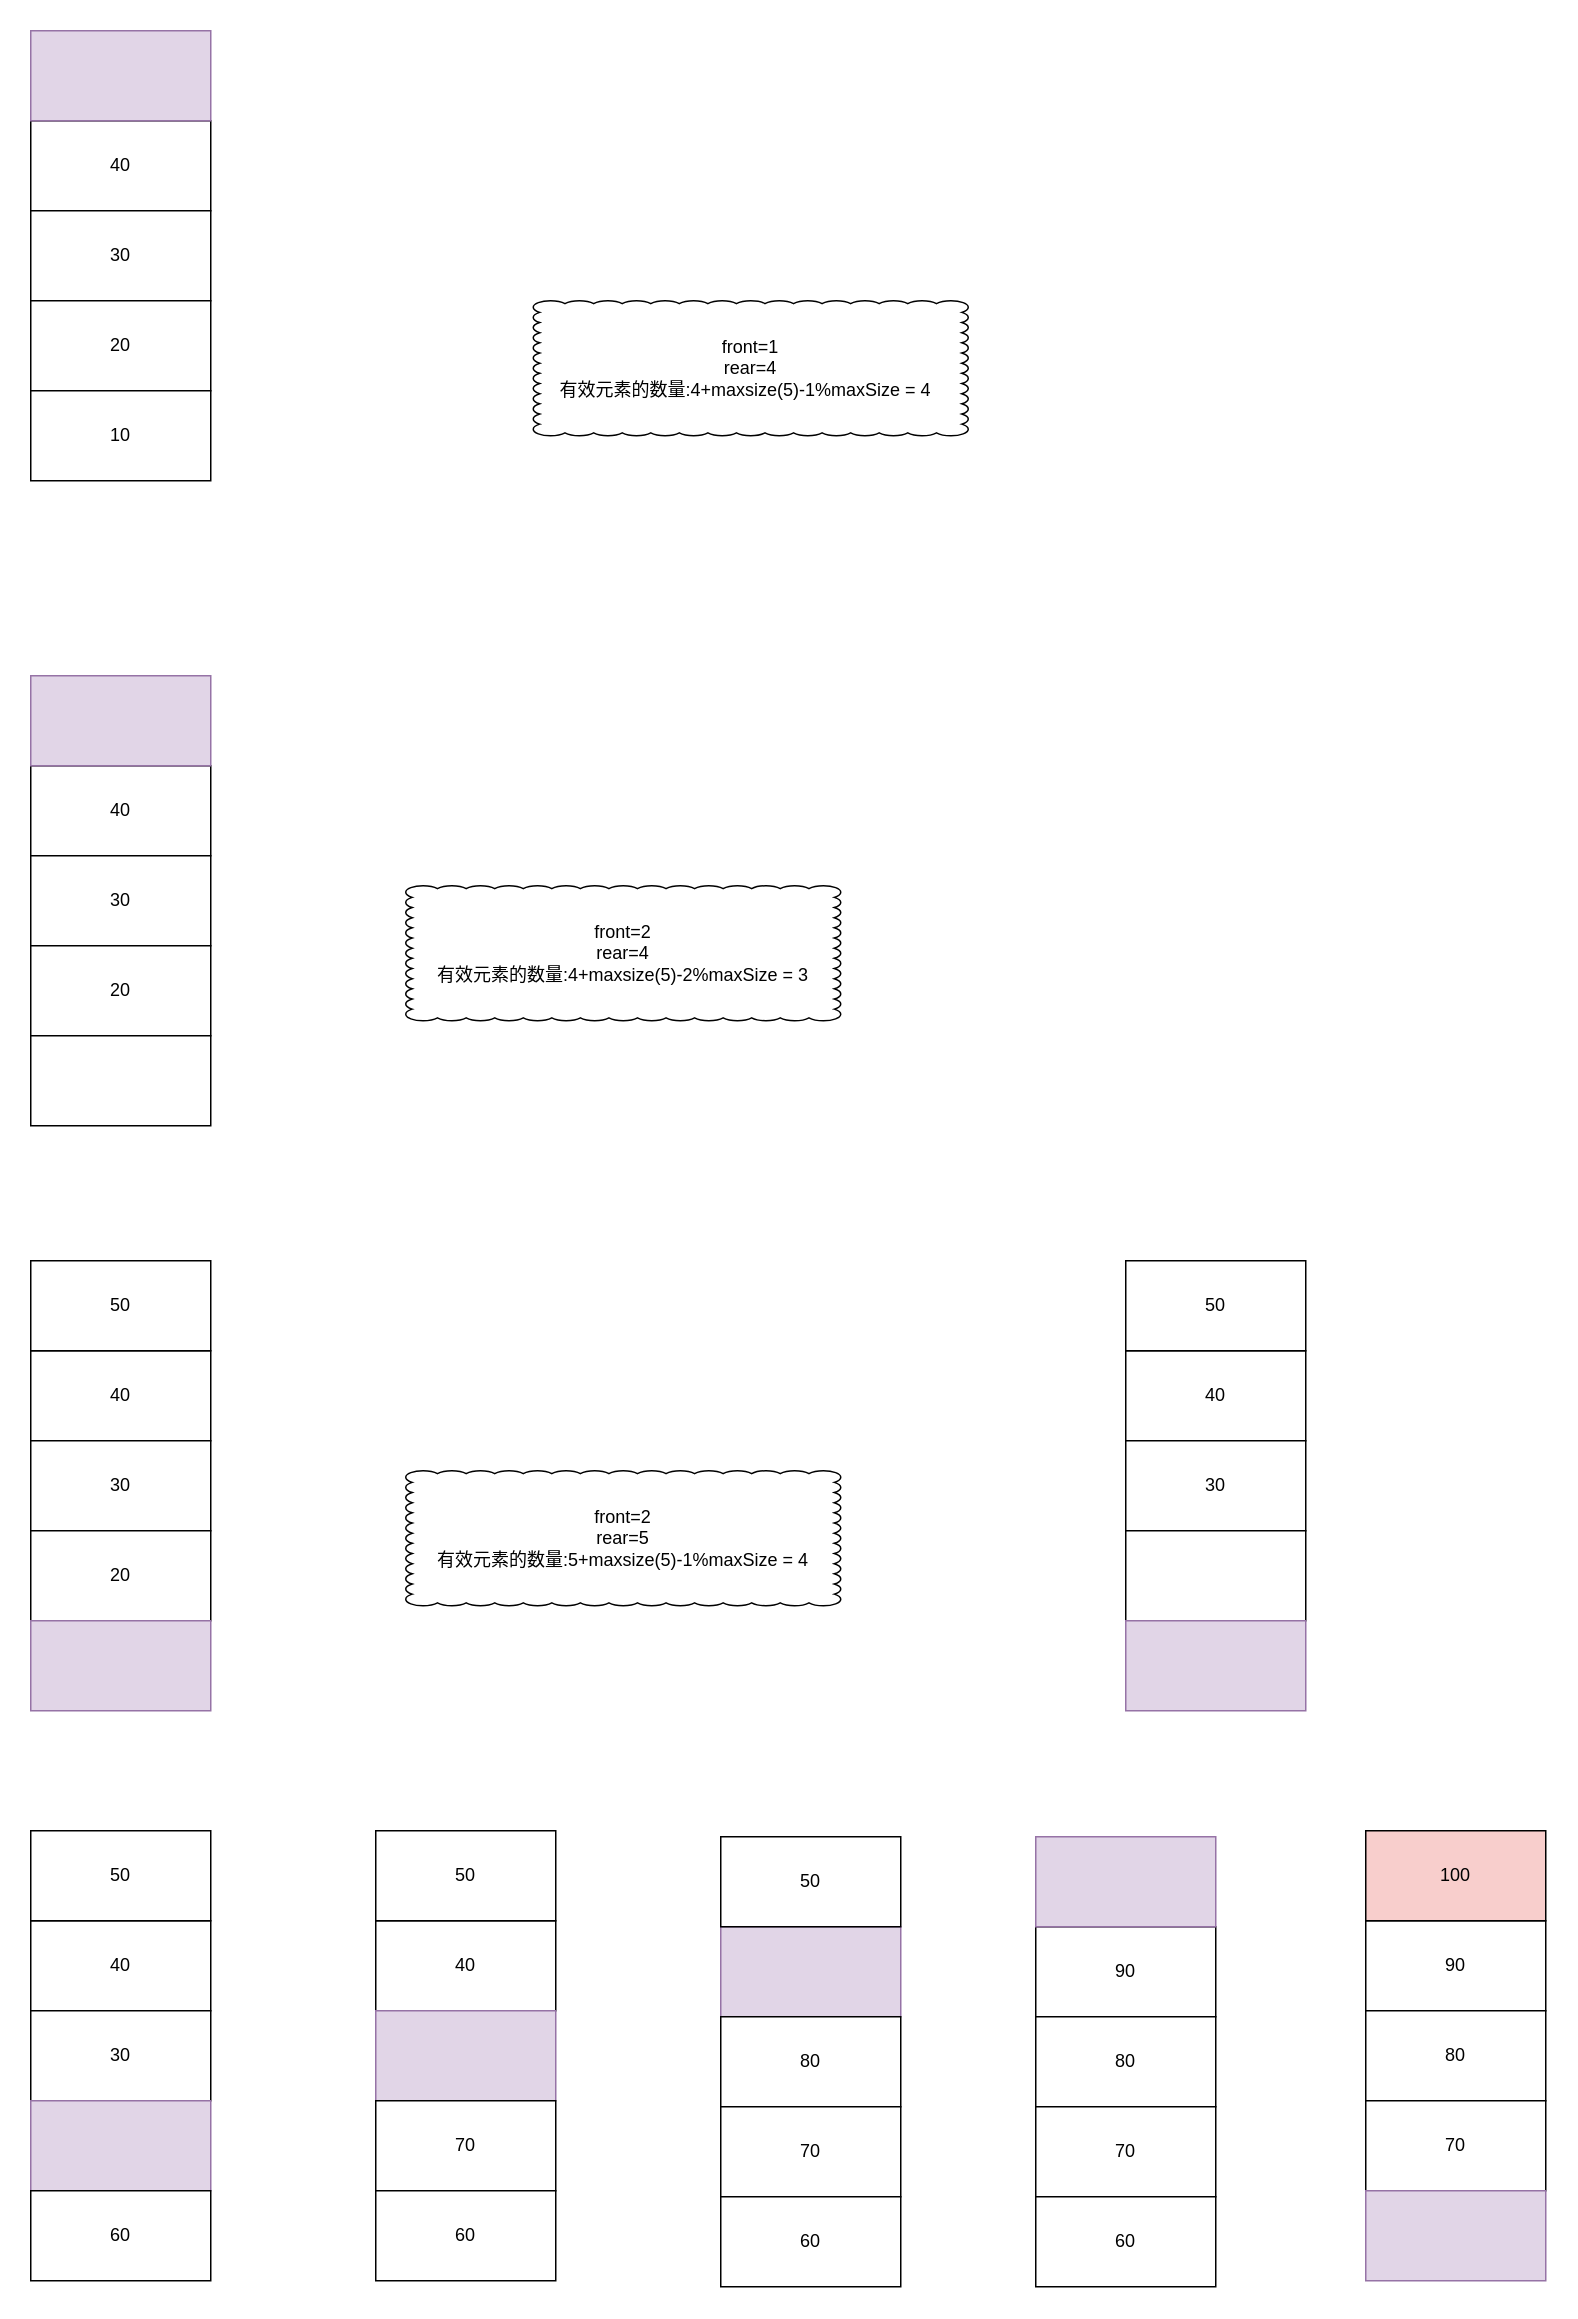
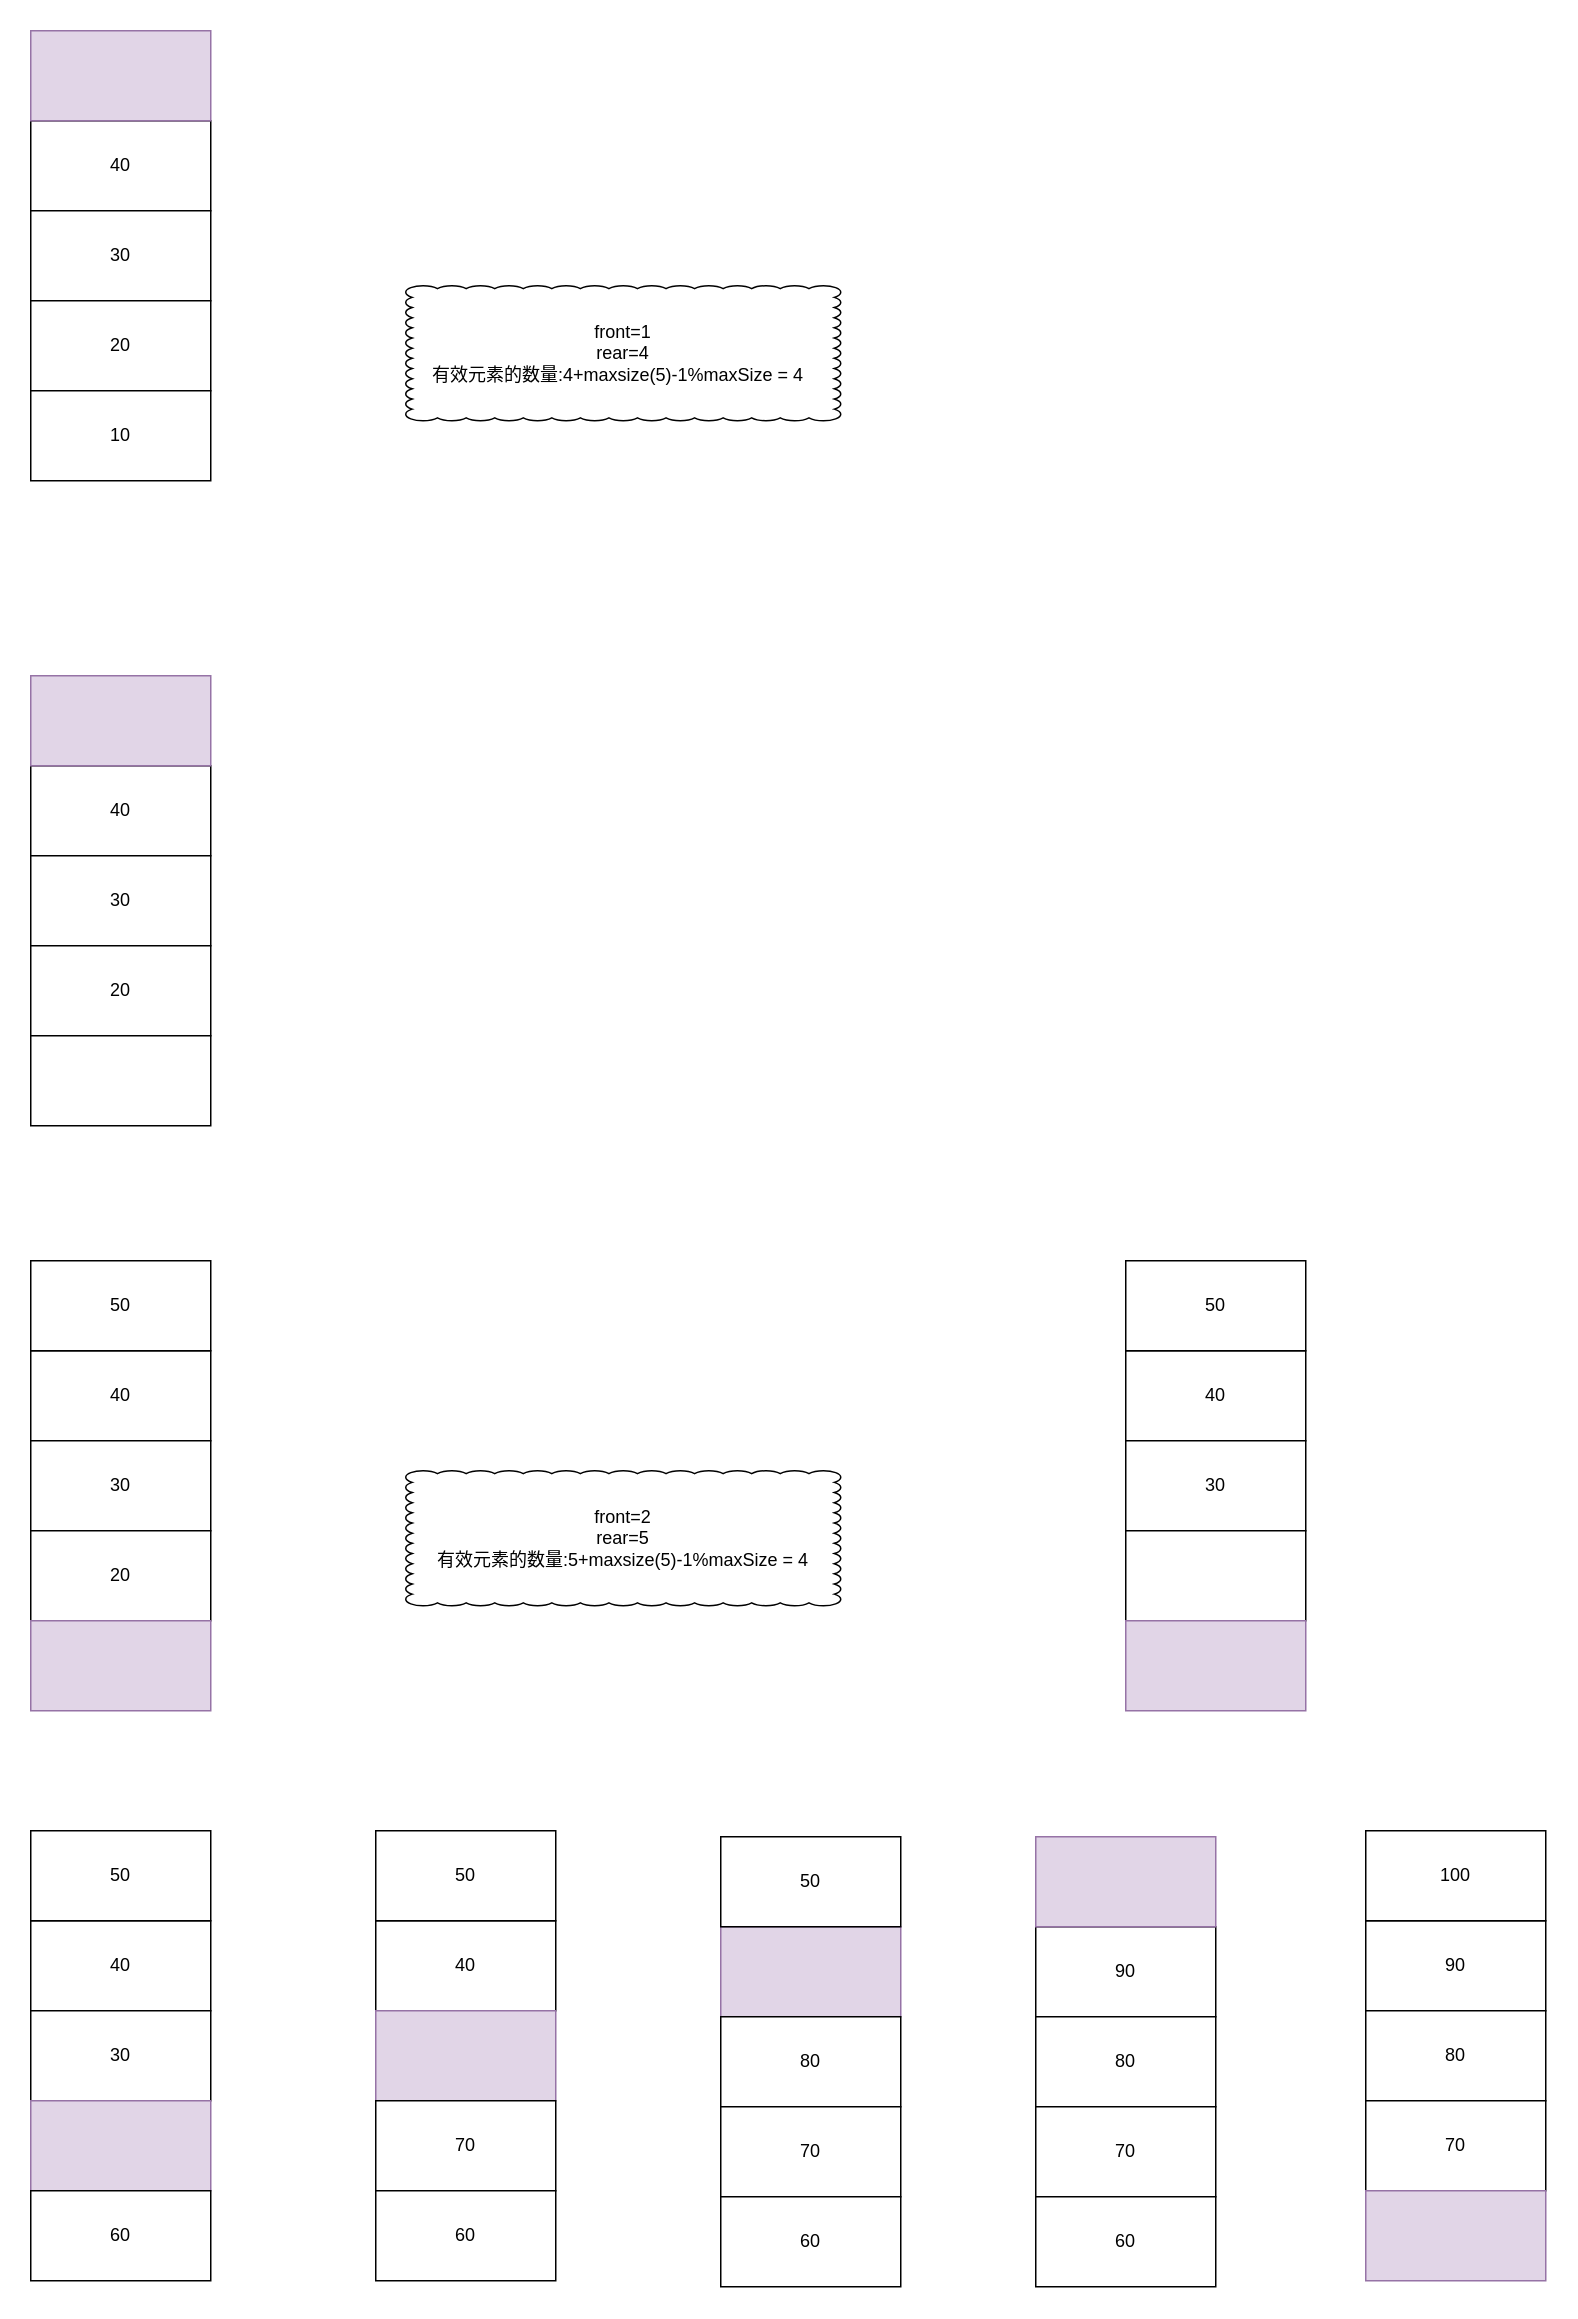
(751, 368) -> (623, 353)
(623, 953) -> none
(1456, 1876) -> (1456, 1876)
